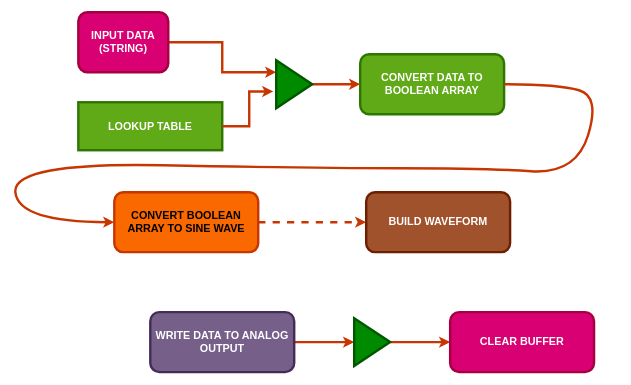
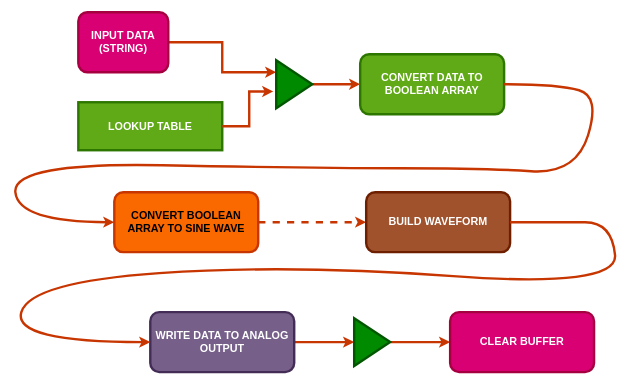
none -> (311, 270)
